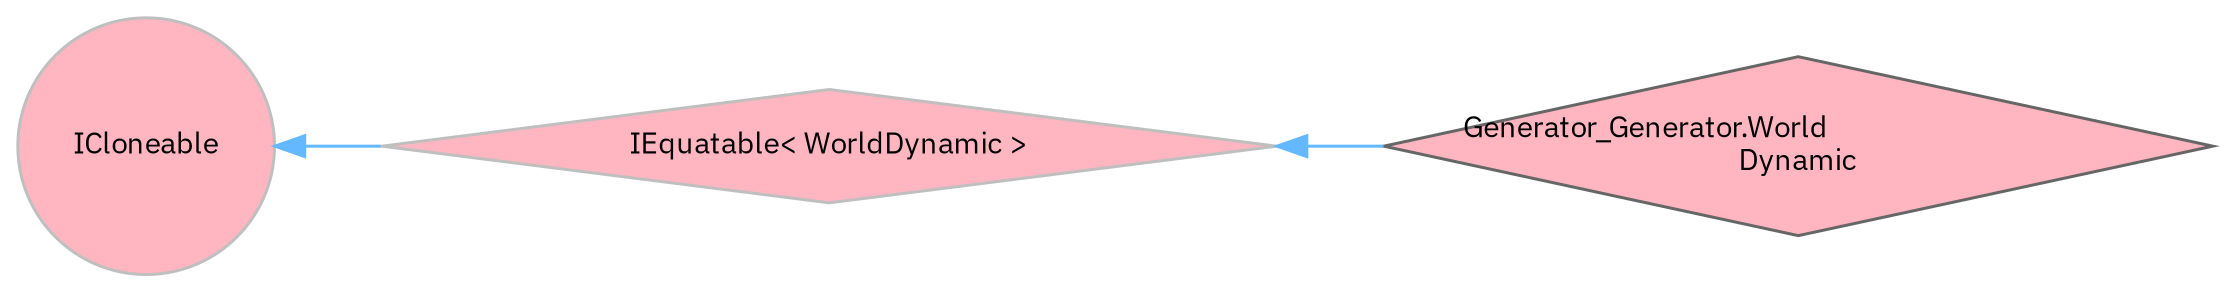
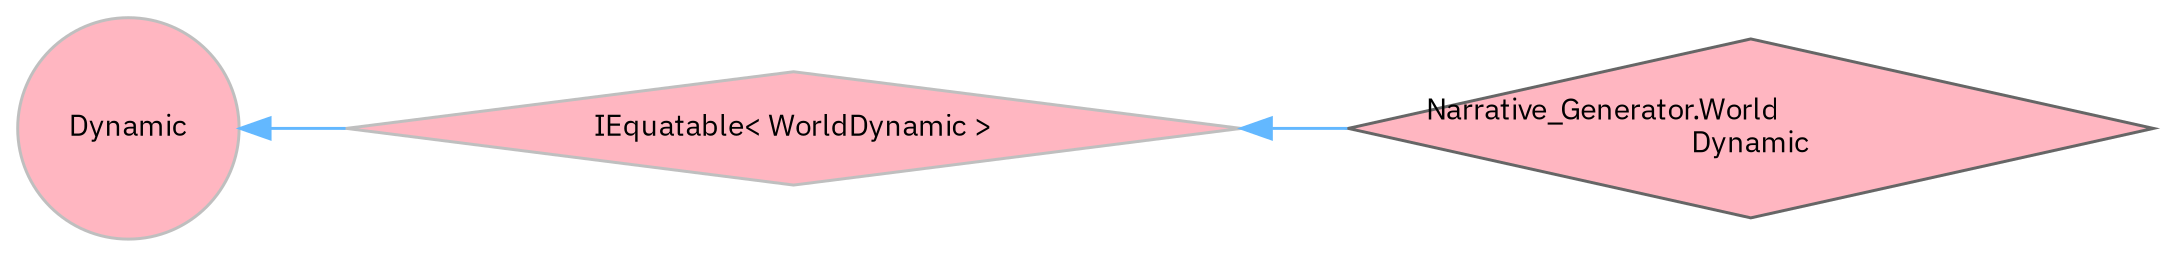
(146, 146) -> (128, 128)
(1798, 146) -> (1751, 128)
